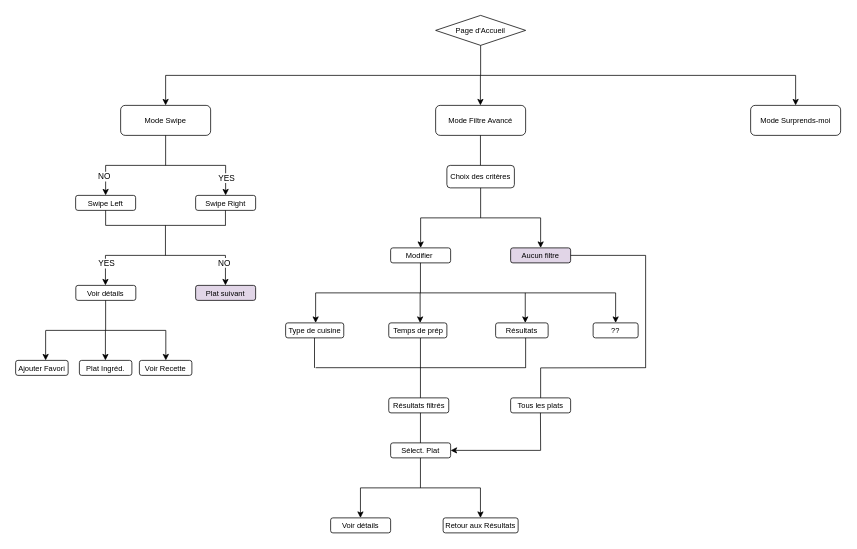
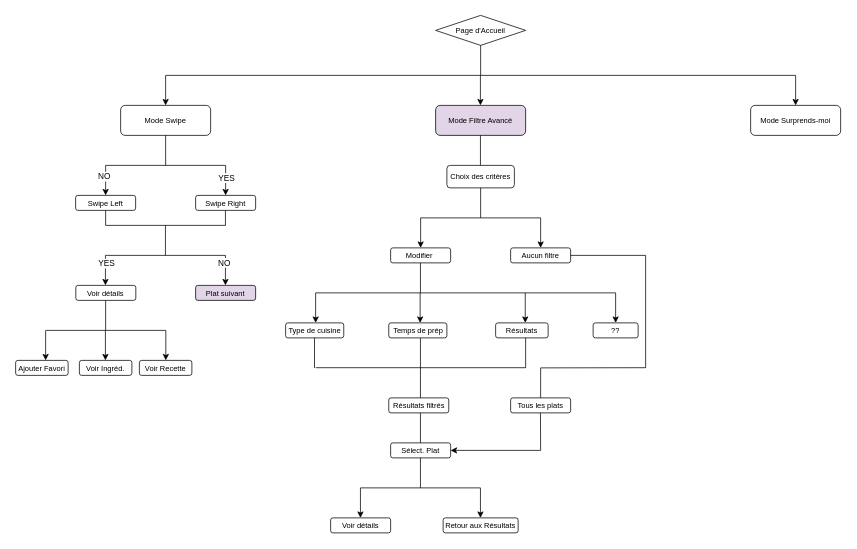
(480, 120) -> (480, 120)
(540, 255) -> (540, 255)
(105, 368) -> (105, 368)
